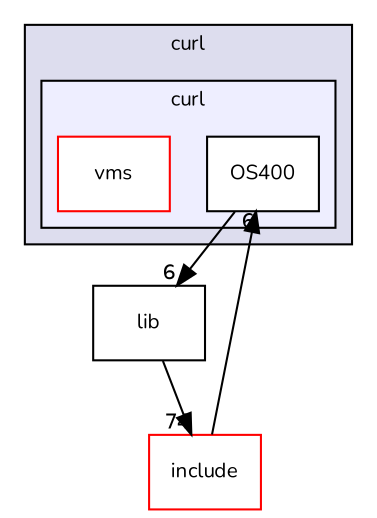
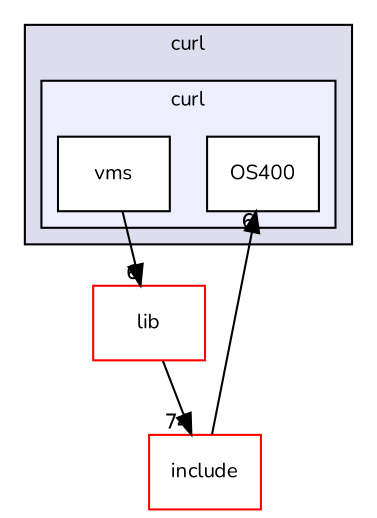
(114, 174) -> (114, 174)
(212, 240) -> (129, 239)
(149, 323) -> (149, 323)
